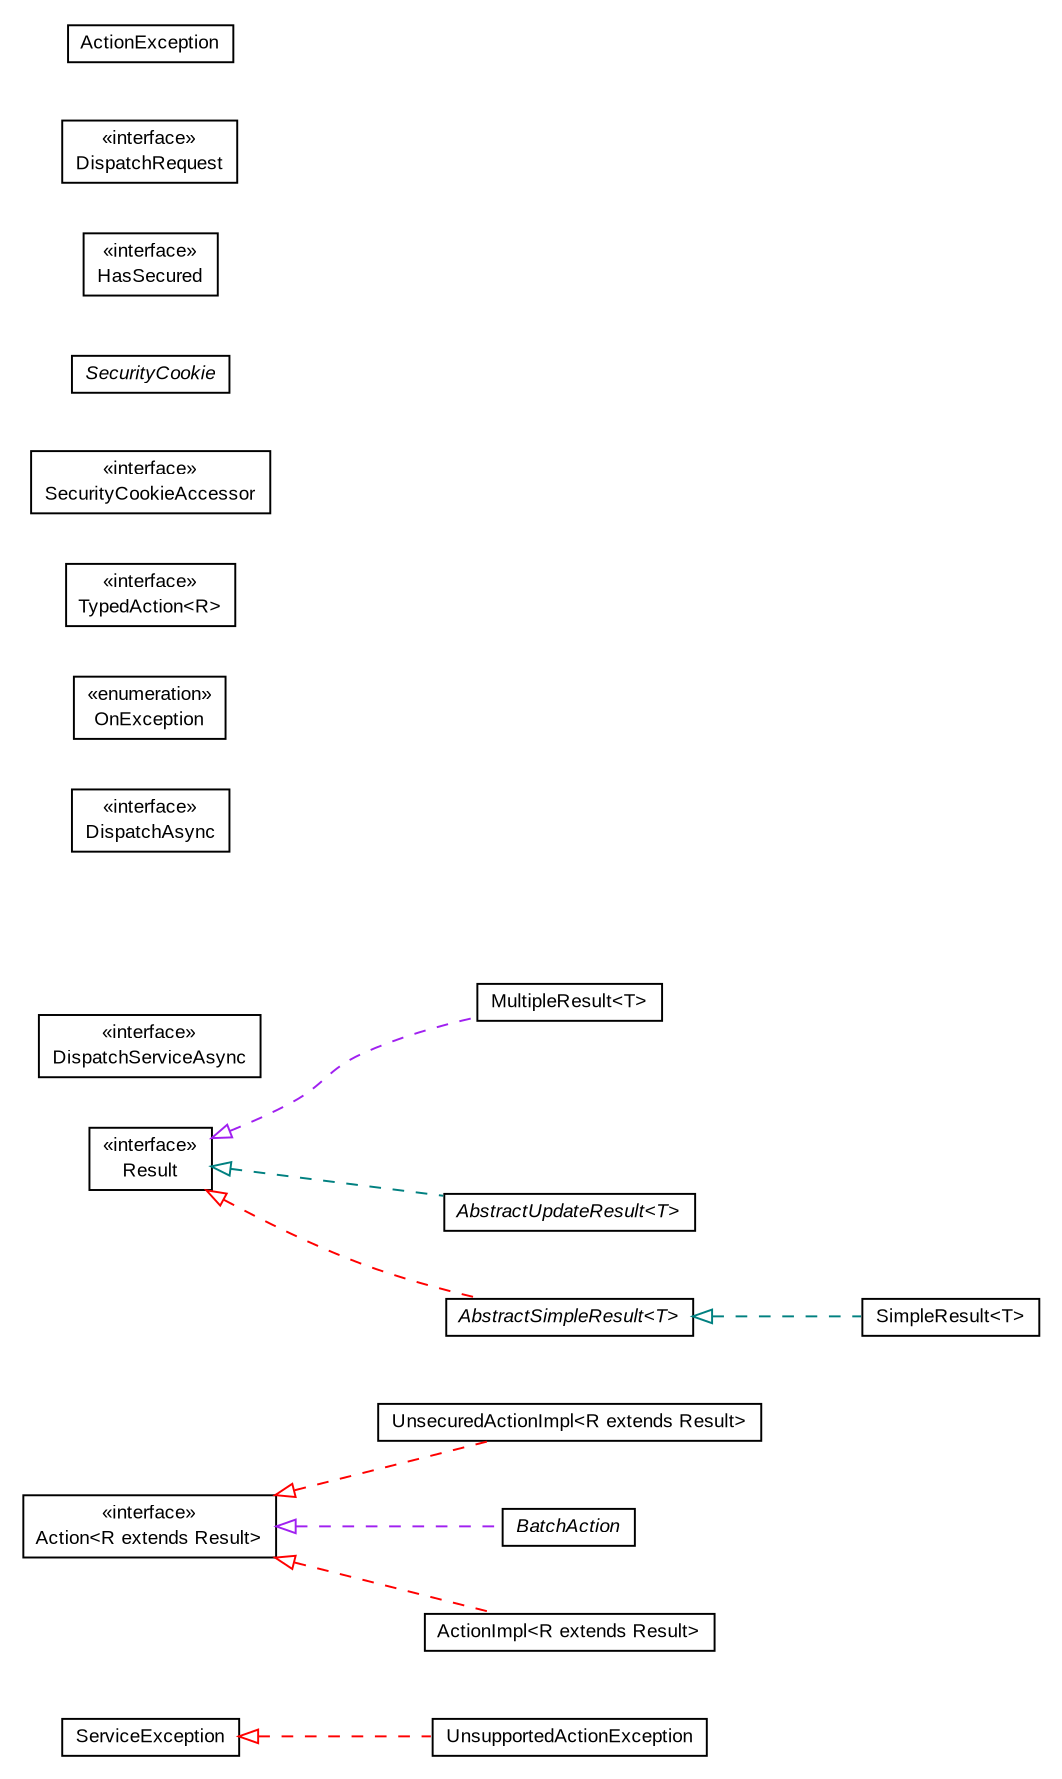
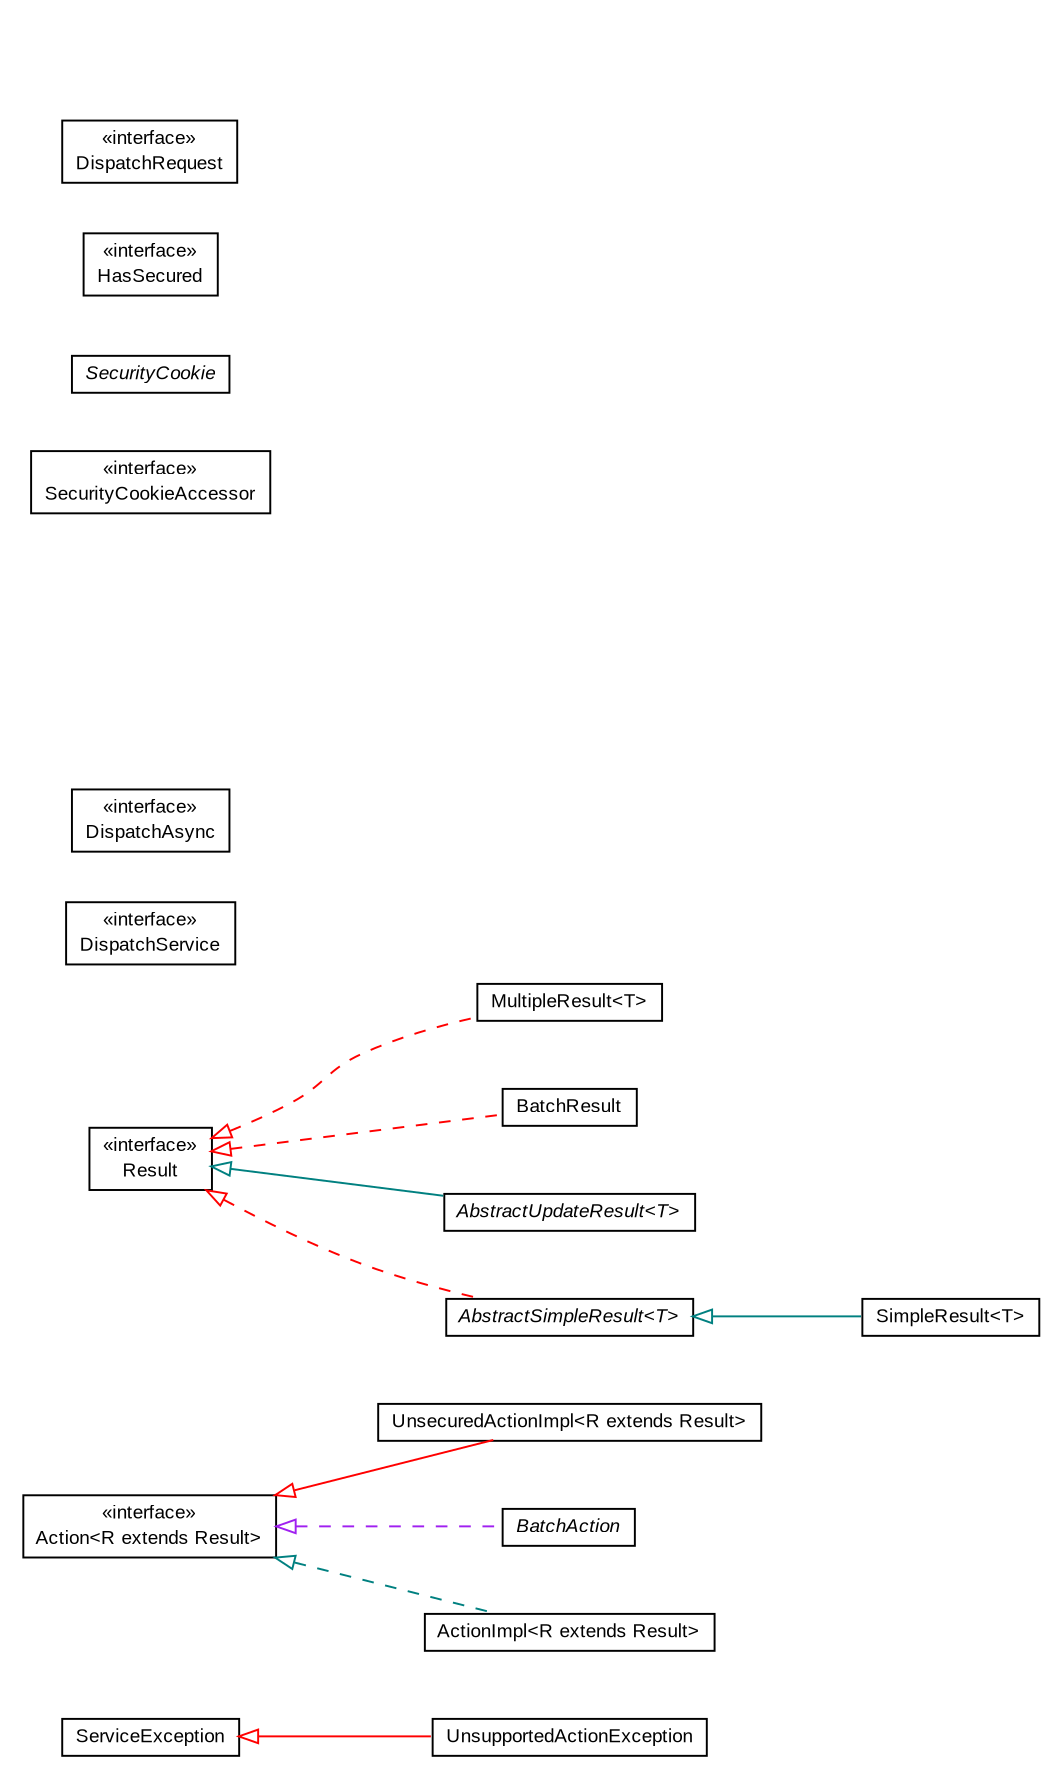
(150, 43) -> none
(150, 595) -> none
(150, 708) -> none
none -> (150, 933)
(150, 1046) -> none
(347, 1062) -> (347, 1062)
none -> (569, 1106)
(337, 1182) -> (337, 1182)
(787, 1316) -> (787, 1316)
(394, 1465) -> (394, 1465)
(394, 1588) -> (394, 1588)
(345, 1736) -> (345, 1736)
